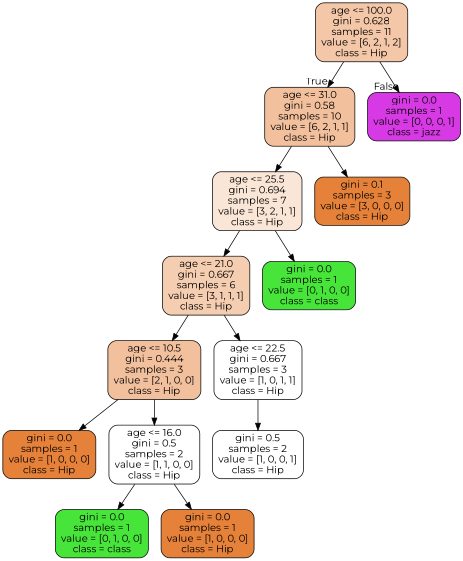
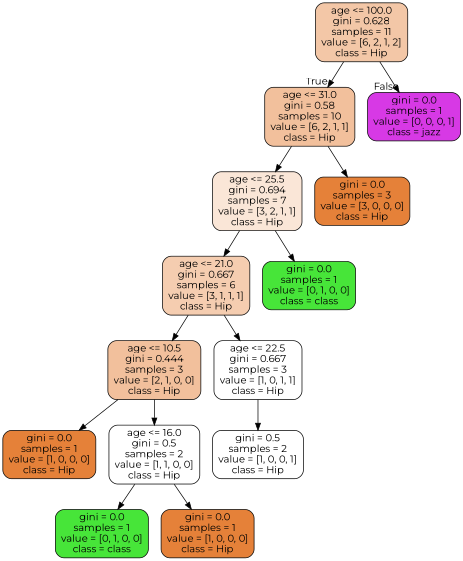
(362, 201) -> (362, 201)
